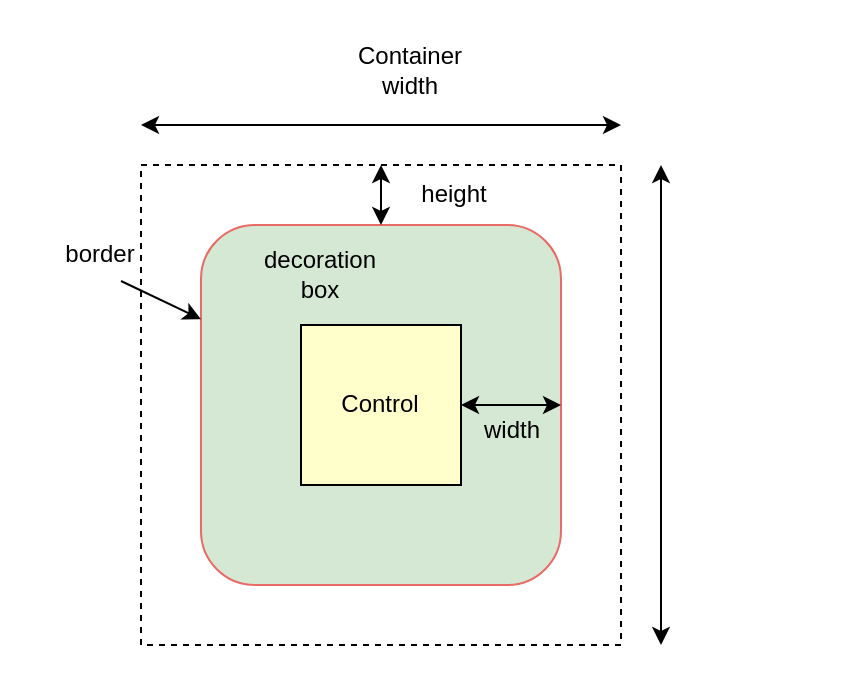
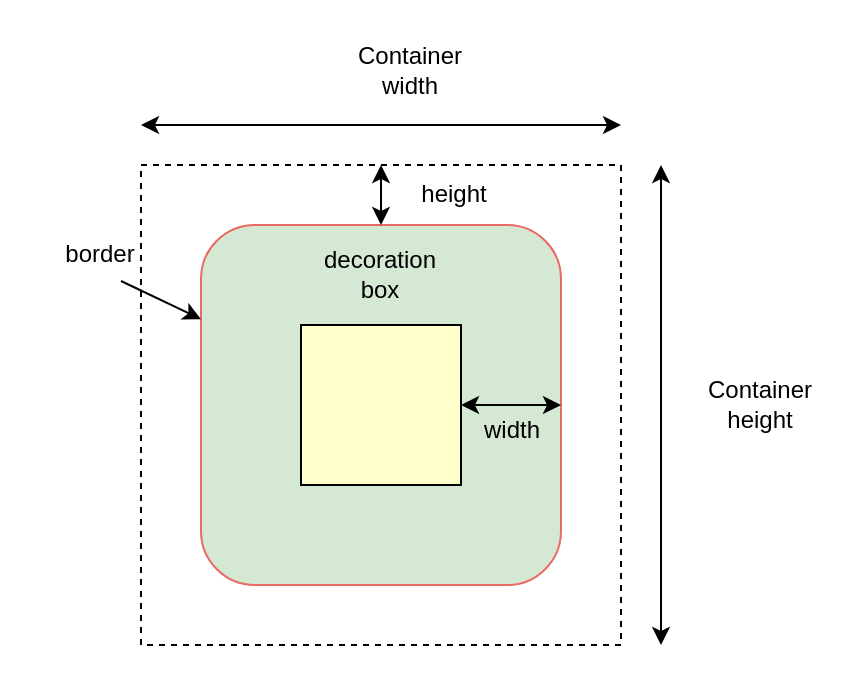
(321, 275) -> (381, 275)
(381, 405) -> none
none -> (761, 405)
